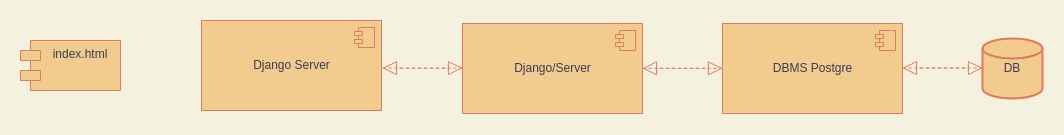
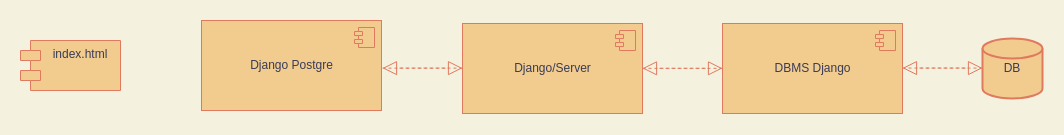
(292, 66) -> (292, 66)
(813, 69) -> (813, 69)
